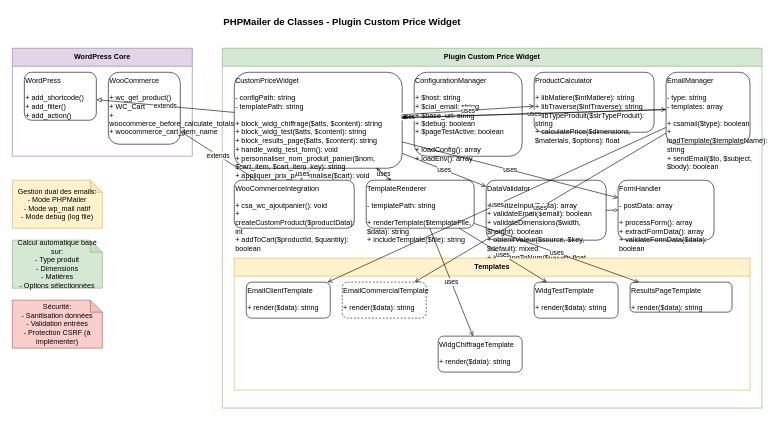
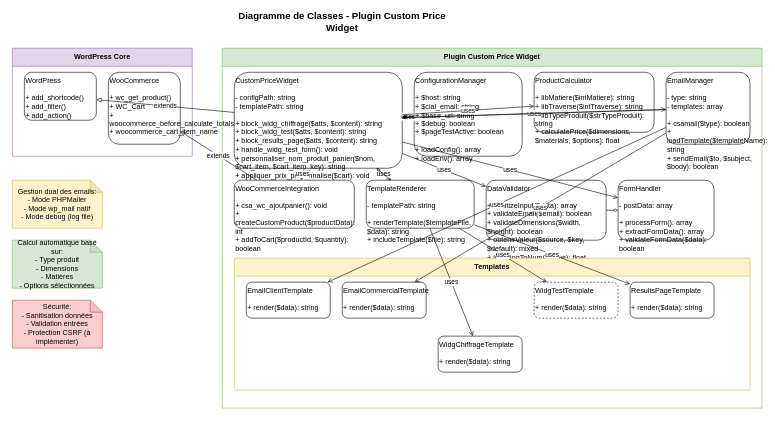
(342, 21) -> (342, 21)
(681, 297) -> (672, 300)
(384, 300) -> (384, 300)
(576, 300) -> (576, 300)
